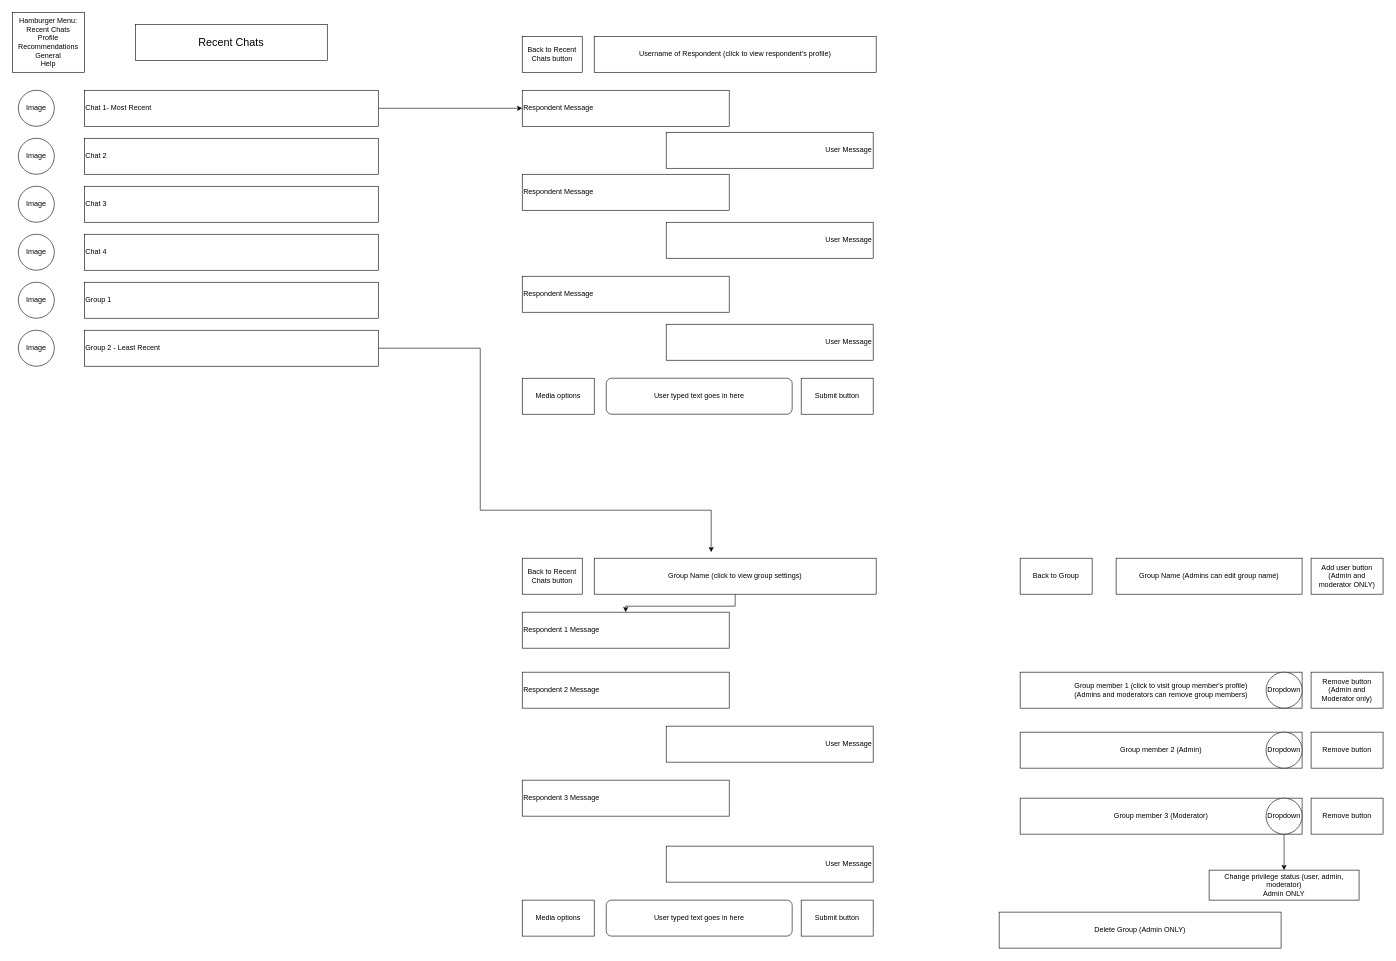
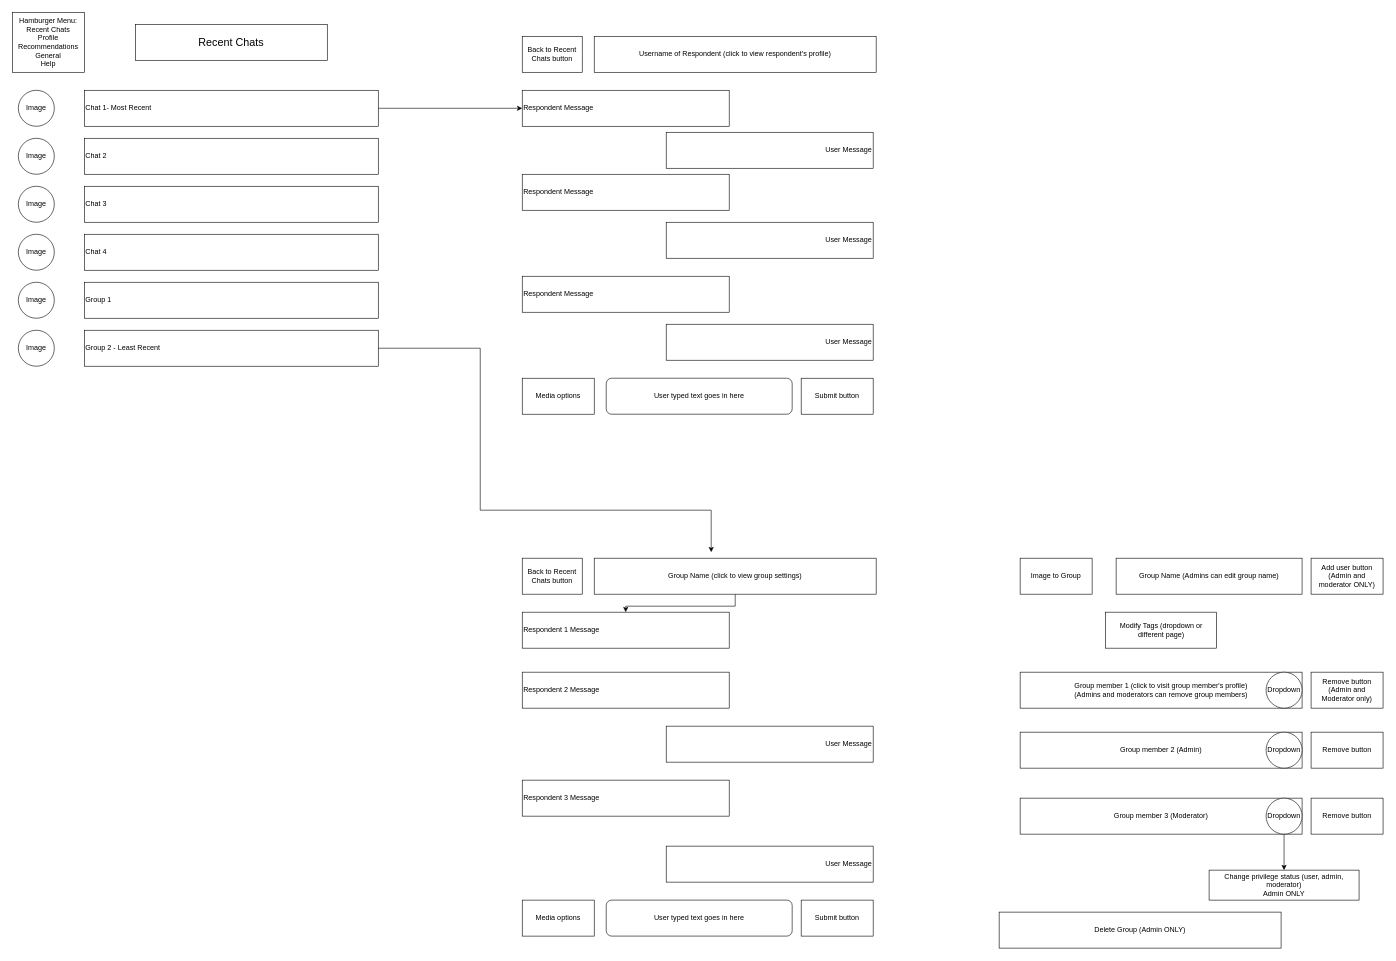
(1056, 576) -> (1056, 576)
none -> (1161, 630)
